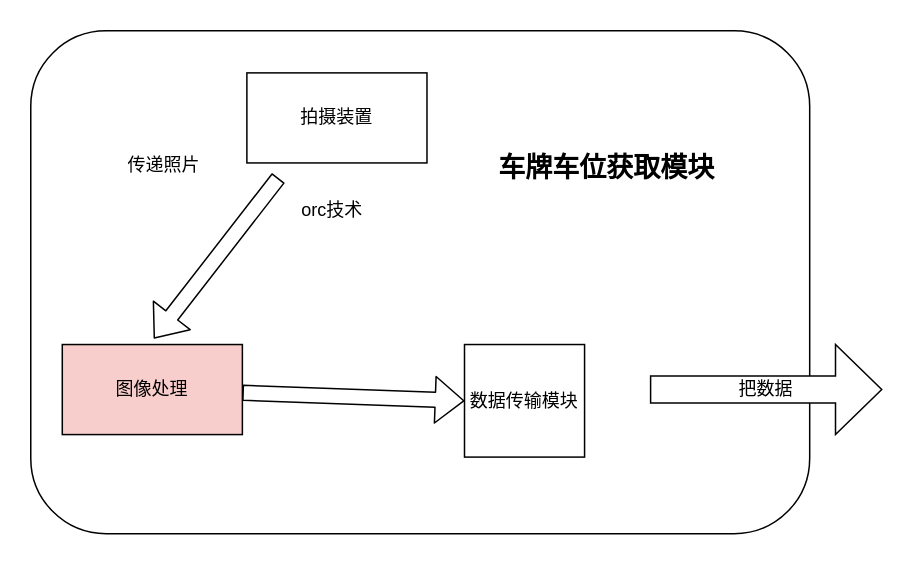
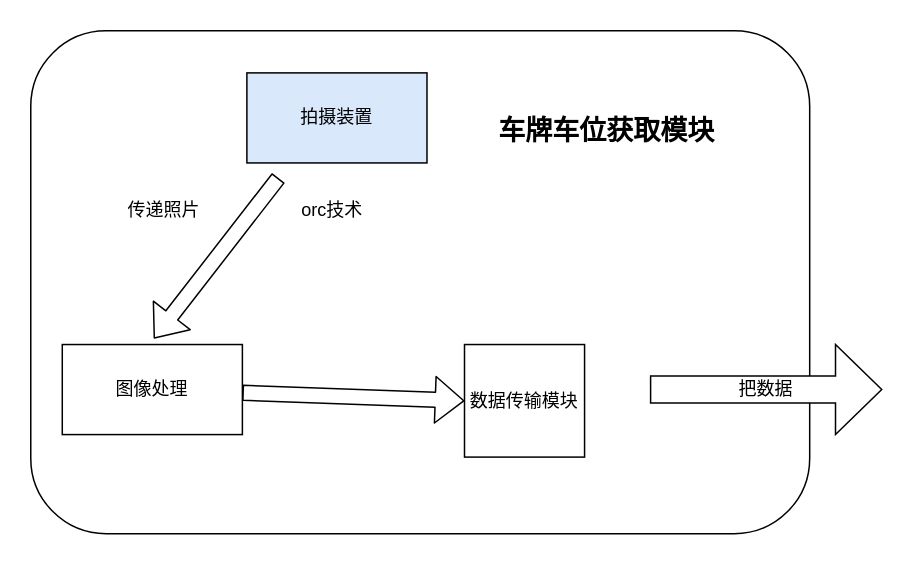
(337, 118) -> (337, 118)
(164, 166) -> (164, 211)
(607, 168) -> (607, 131)
(152, 389) -> (152, 389)
